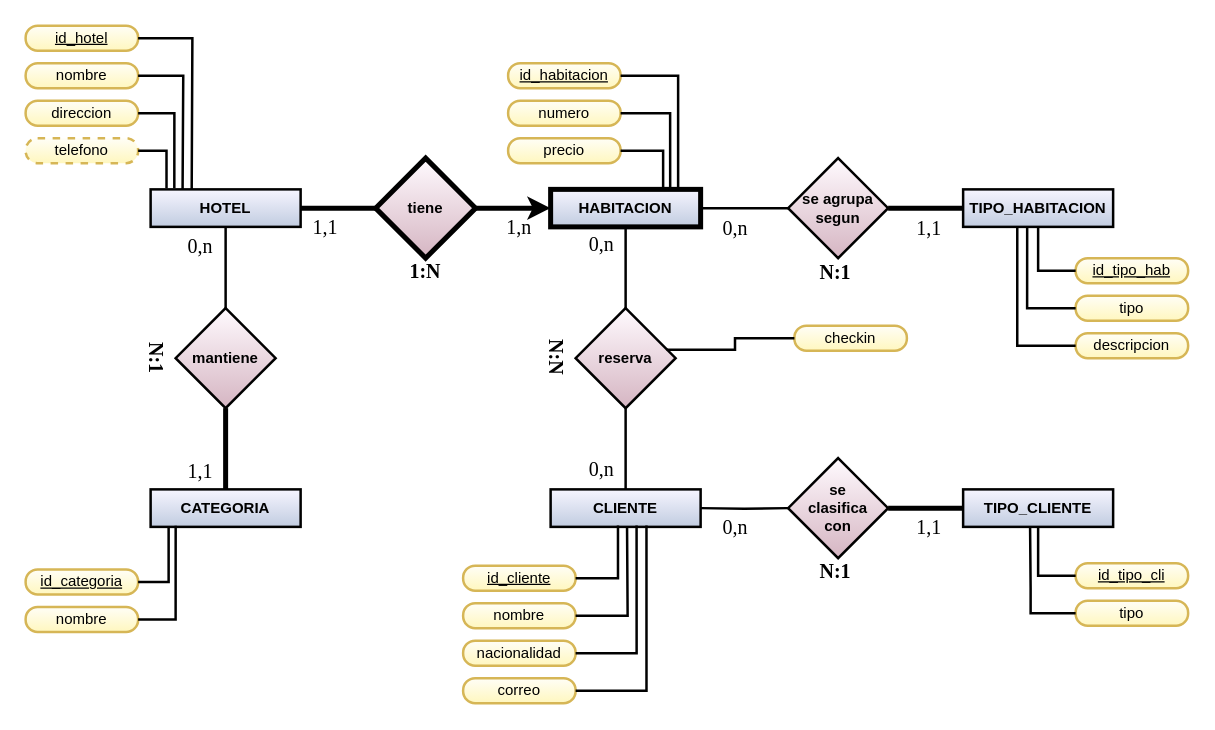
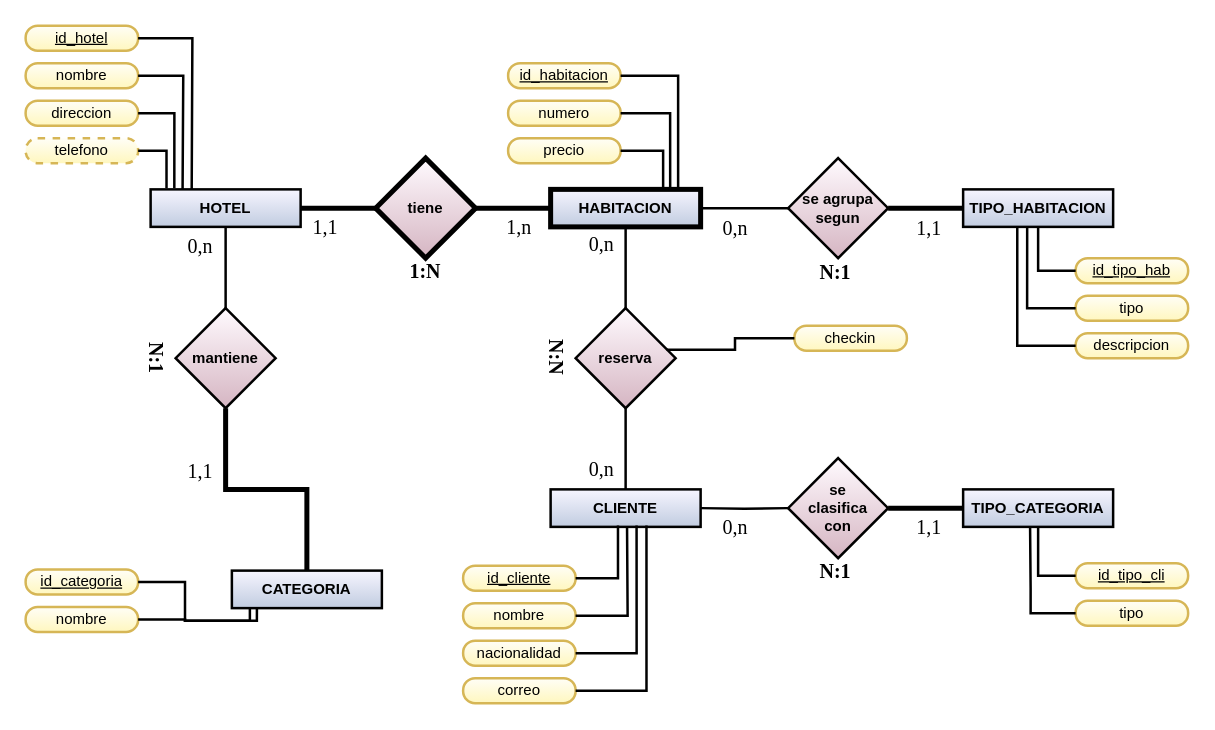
(533, 208) -> (546, 208)
(226, 508) -> (307, 589)
(1038, 508) -> (1038, 508)
